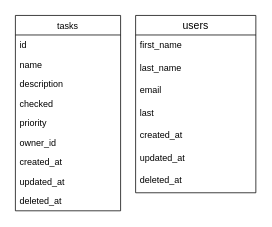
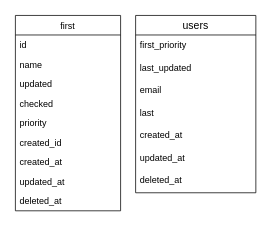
(68, 26) -> (68, 26)
(164, 45) -> (171, 45)
(161, 68) -> (169, 68)
(45, 84) -> (37, 84)
(38, 143) -> (44, 143)
